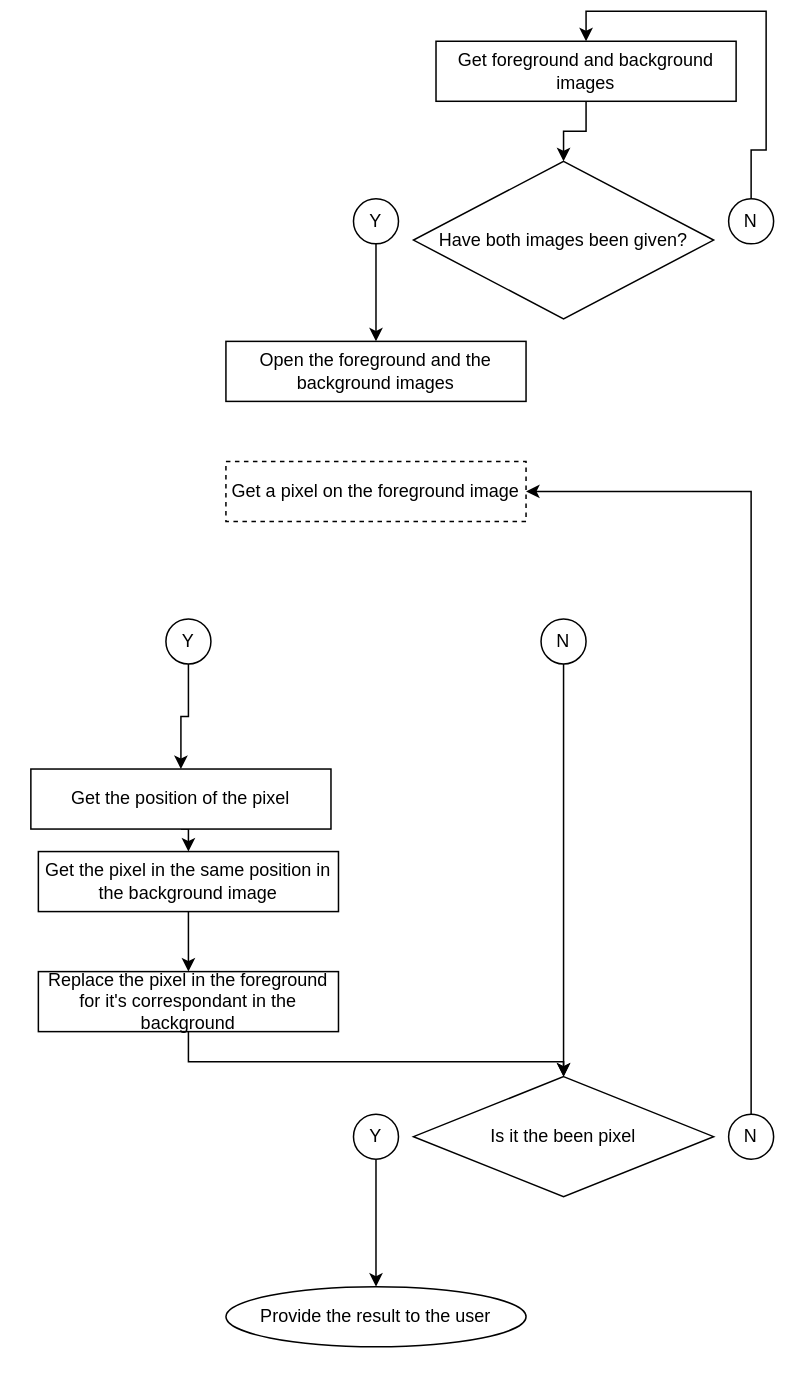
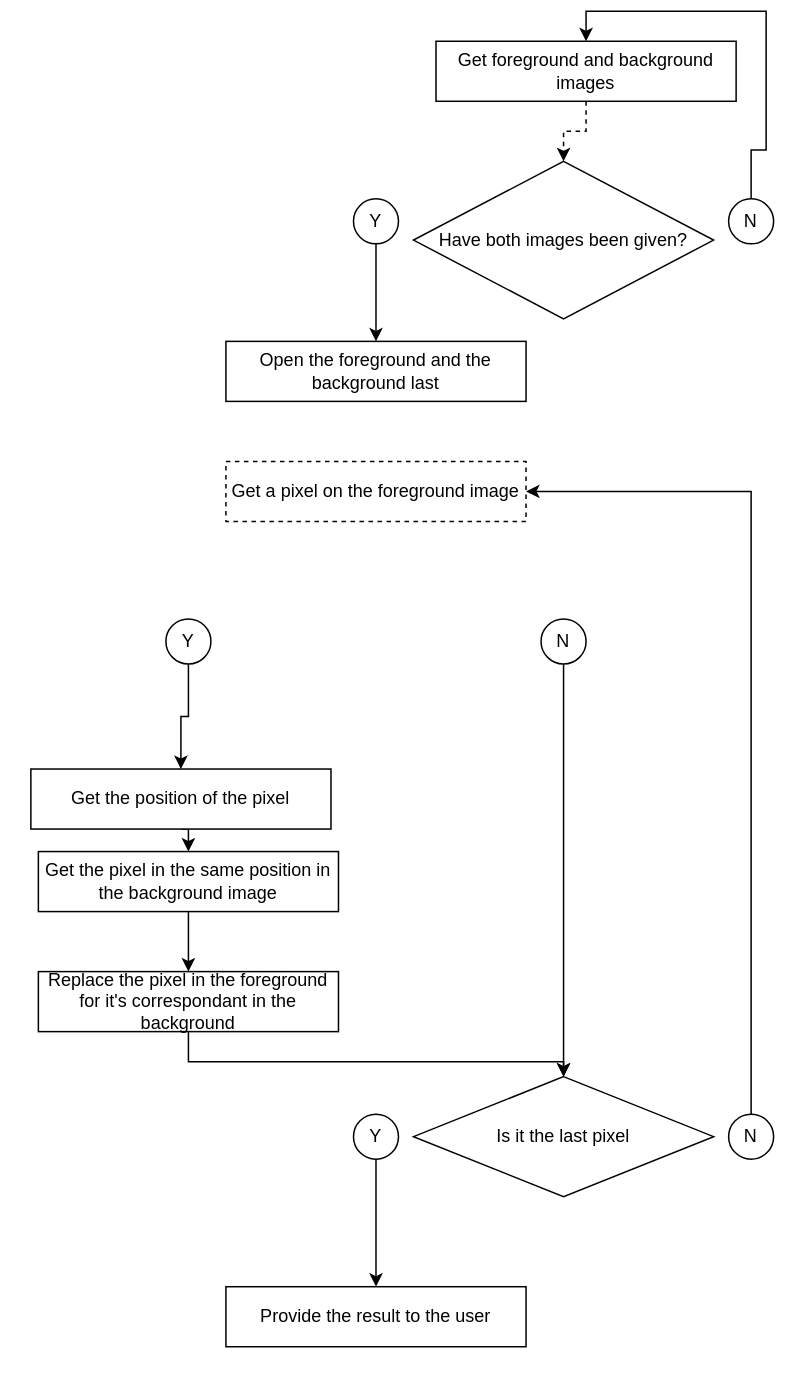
(579, 131) -> (579, 131)
(376, 371) -> (376, 371)
(563, 1136) -> (563, 1136)
(376, 1316) -> (376, 1316)
